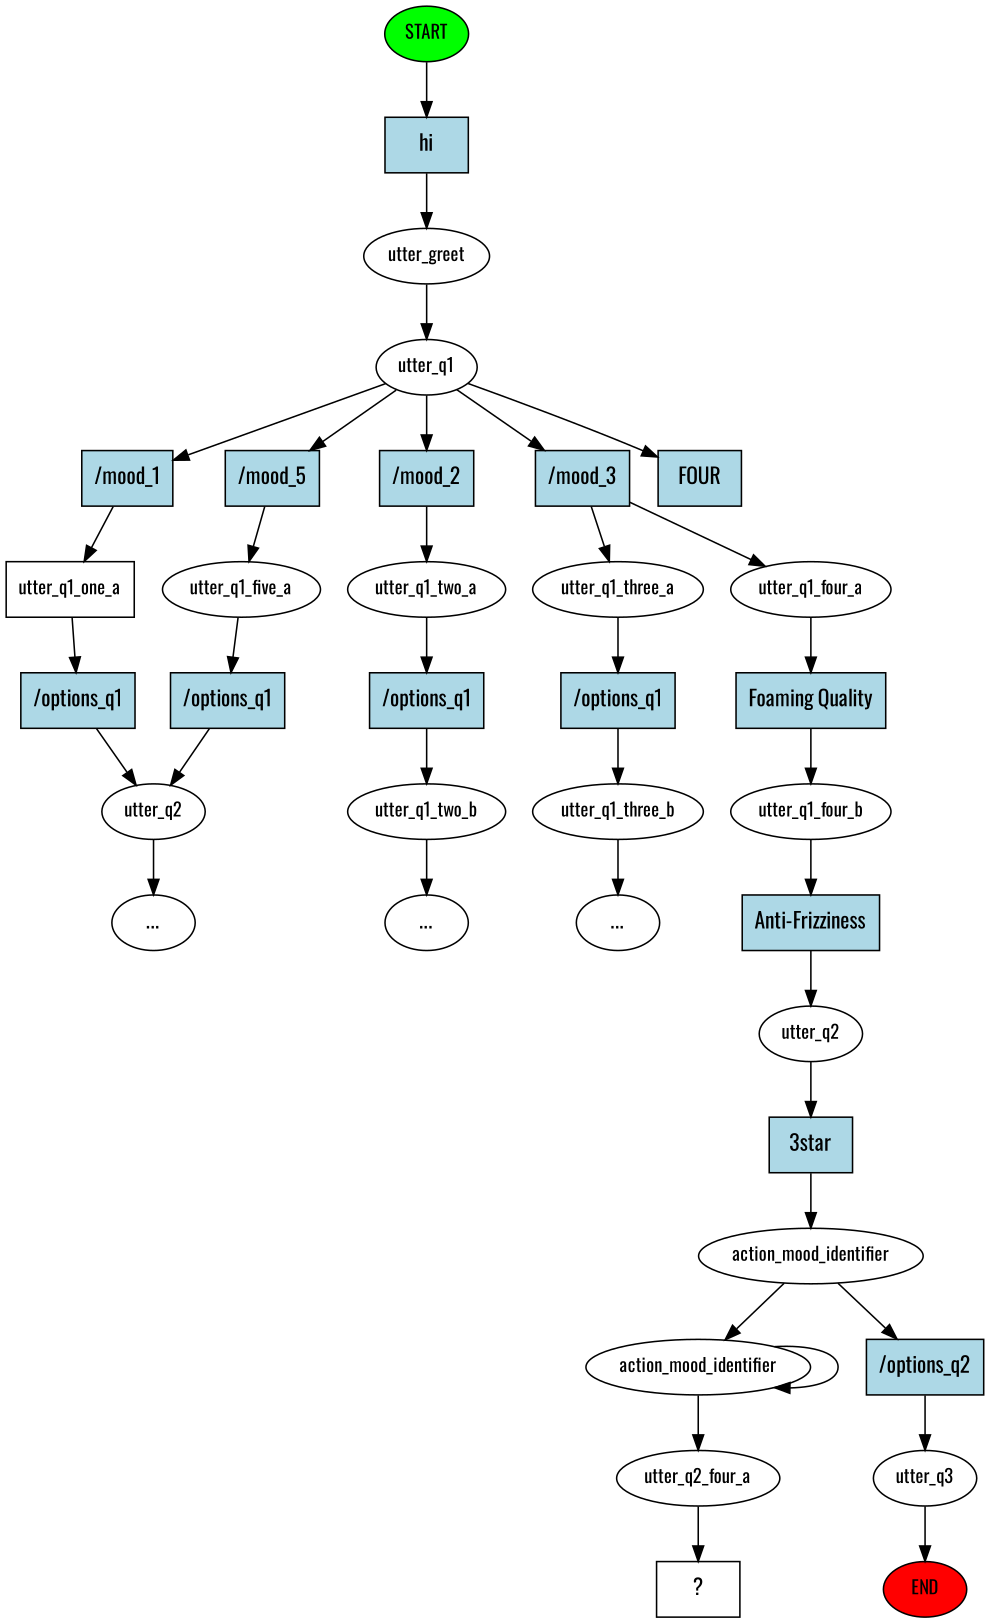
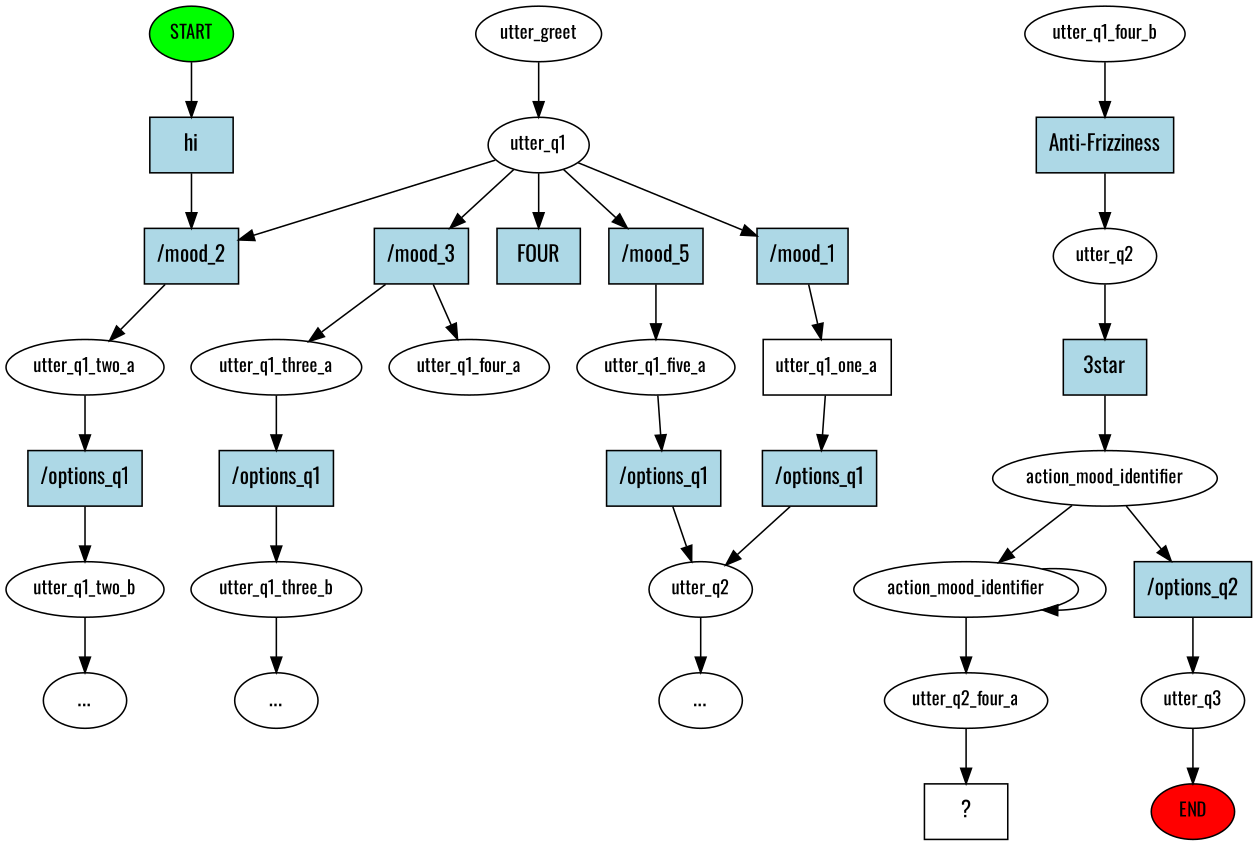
(427, 193) -> (191, 193)
(811, 701) -> none
